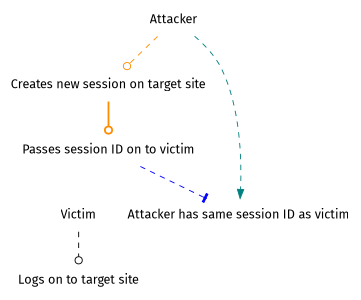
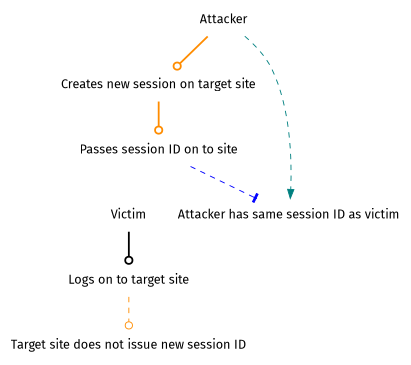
(144, 50) -> (194, 50)
(108, 150) -> (159, 150)
(79, 244) -> (129, 244)
none -> (129, 345)
